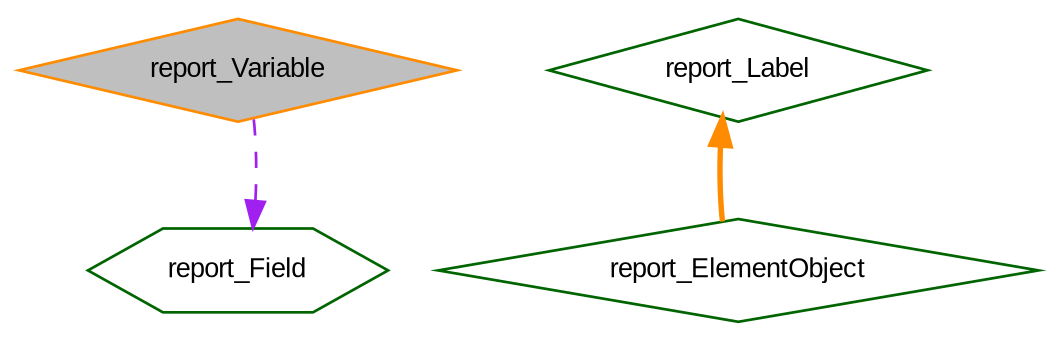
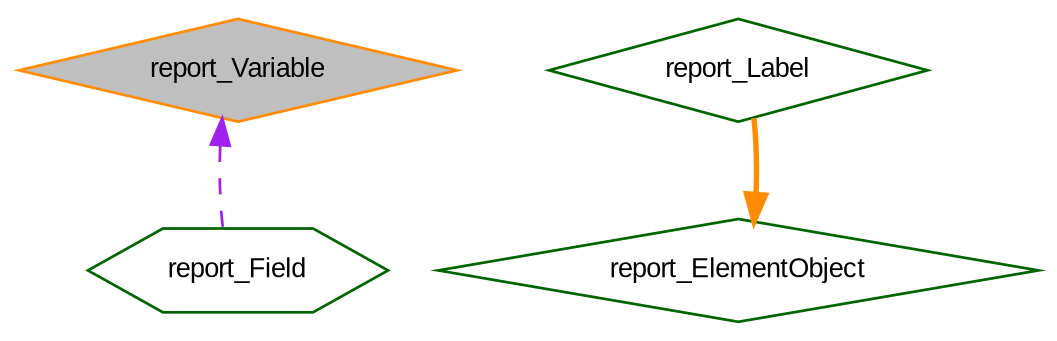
(256, 159) -> (220, 187)
(720, 183) -> (756, 156)
